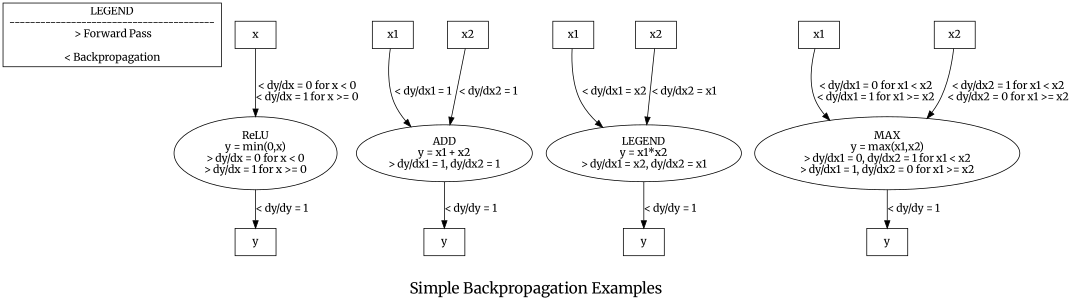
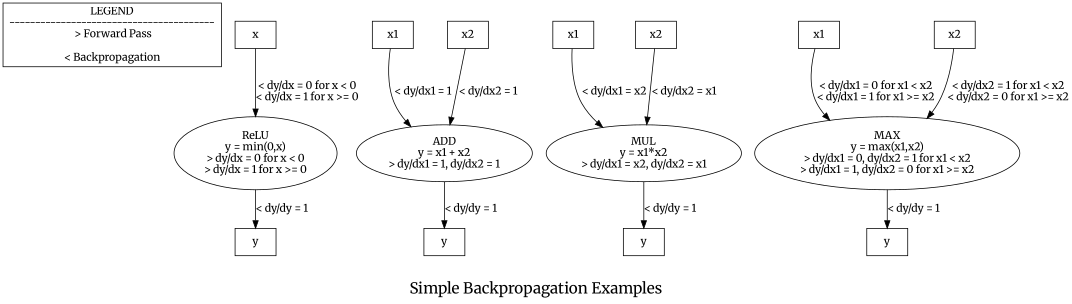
(644, 153) -> (644, 153)
